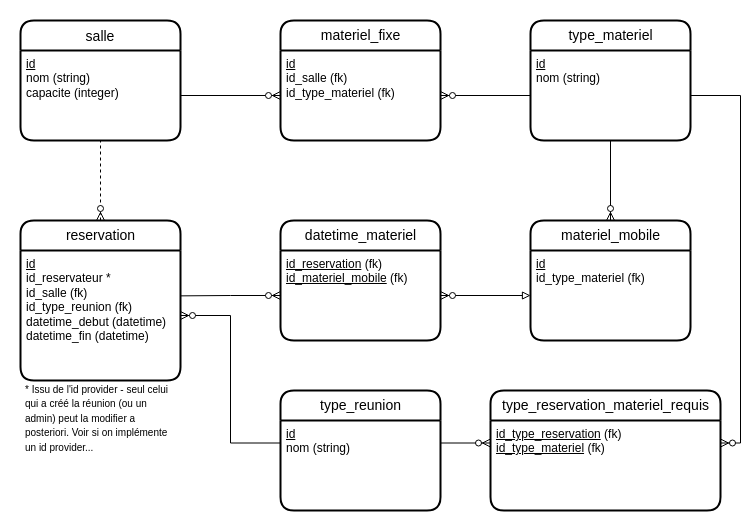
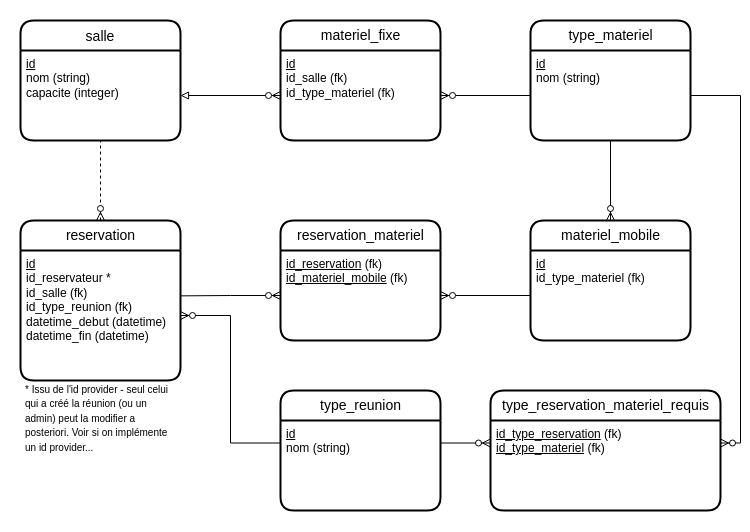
(187, 96) -> (190, 96)
(361, 236) -> (361, 236)
(521, 296) -> (524, 296)
